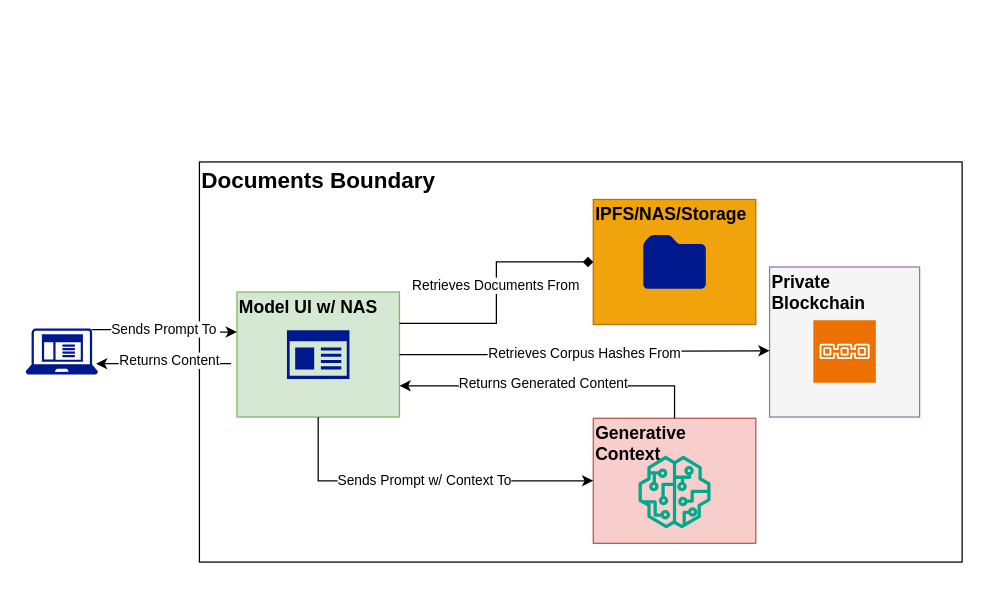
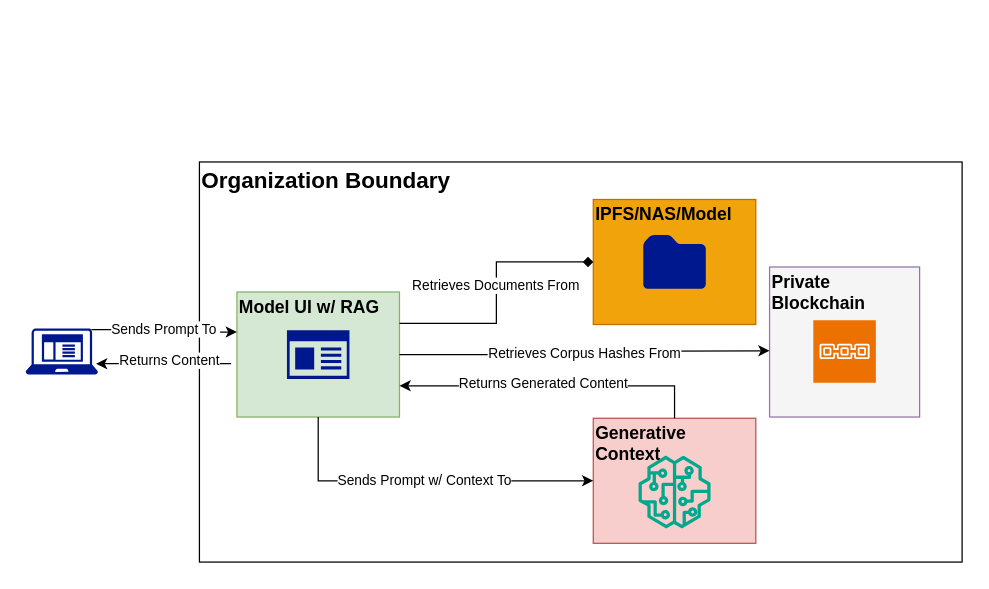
(276, 158) -> (284, 158)
(663, 196) -> (652, 196)
(295, 288) -> (295, 288)
